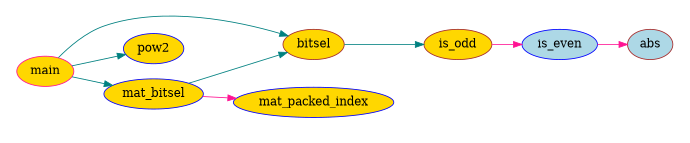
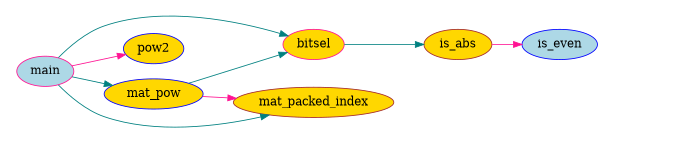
(314, 44) -> (314, 44)
(458, 44) -> (458, 44)
(650, 44) -> none
(95, 61) -> (95, 61)
(45, 71) -> (45, 71)
(154, 94) -> (154, 94)
(314, 102) -> (314, 102)
none -> (154, 126)
